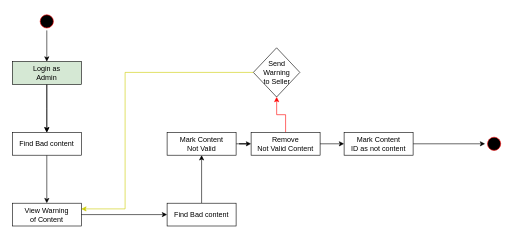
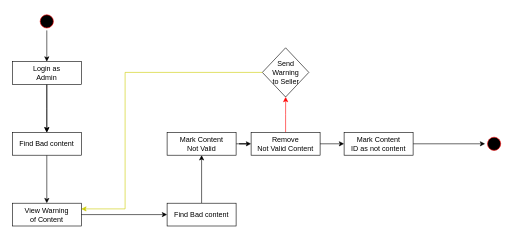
(277, 72) -> (286, 72)
(47, 73) -> (47, 73)
